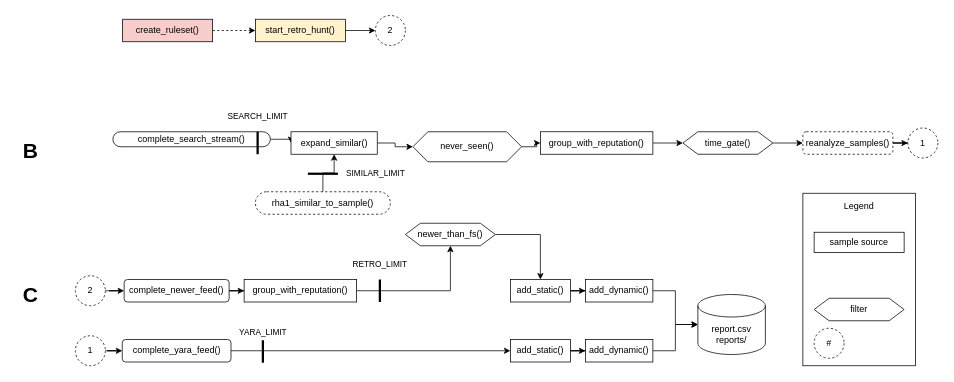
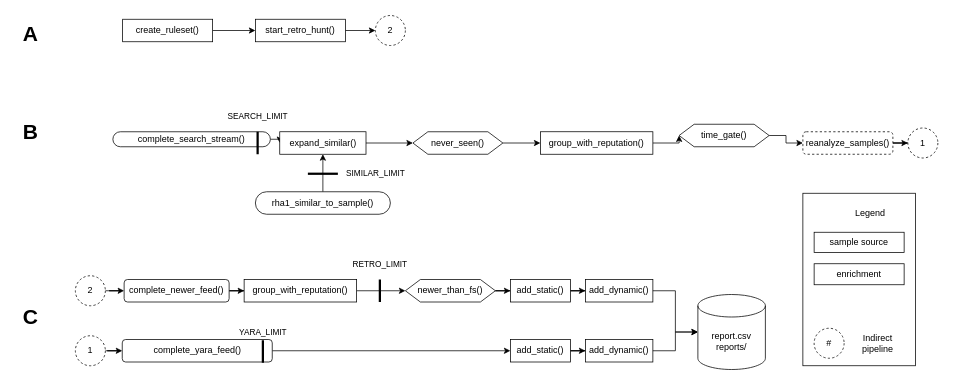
(168, 30) -> (168, 30)
(231, 30) -> (231, 30)
(300, 30) -> (300, 30)
none -> (30, 34)
(334, 143) -> (323, 143)
(728, 143) -> (724, 135)
(467, 147) -> (458, 143)
(30, 150) -> (30, 132)
(323, 203) -> (323, 203)
(859, 206) -> (870, 213)
(450, 234) -> (450, 291)
none -> (859, 274)
(30, 294) -> (30, 317)
(859, 309) -> none
(732, 324) -> (732, 332)
none -> (878, 343)
(177, 351) -> (197, 351)
